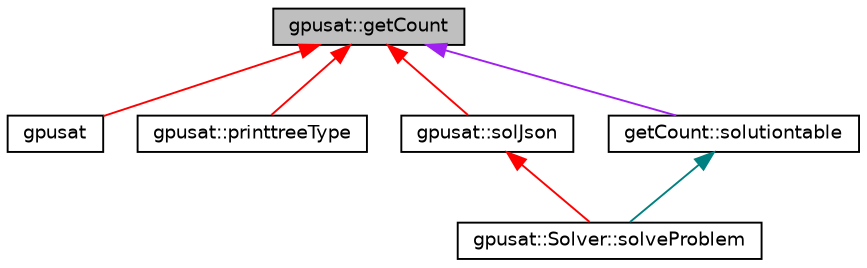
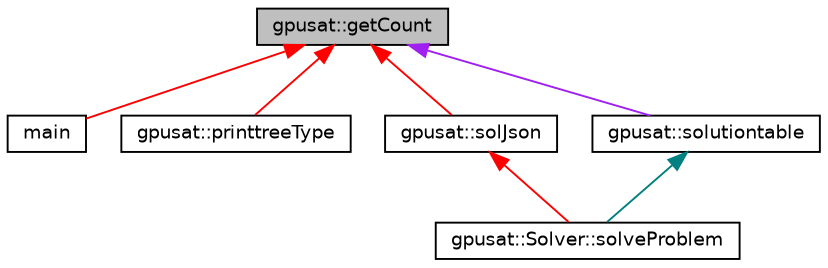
(55, 134) -> (47, 134)
(734, 134) -> (706, 134)
